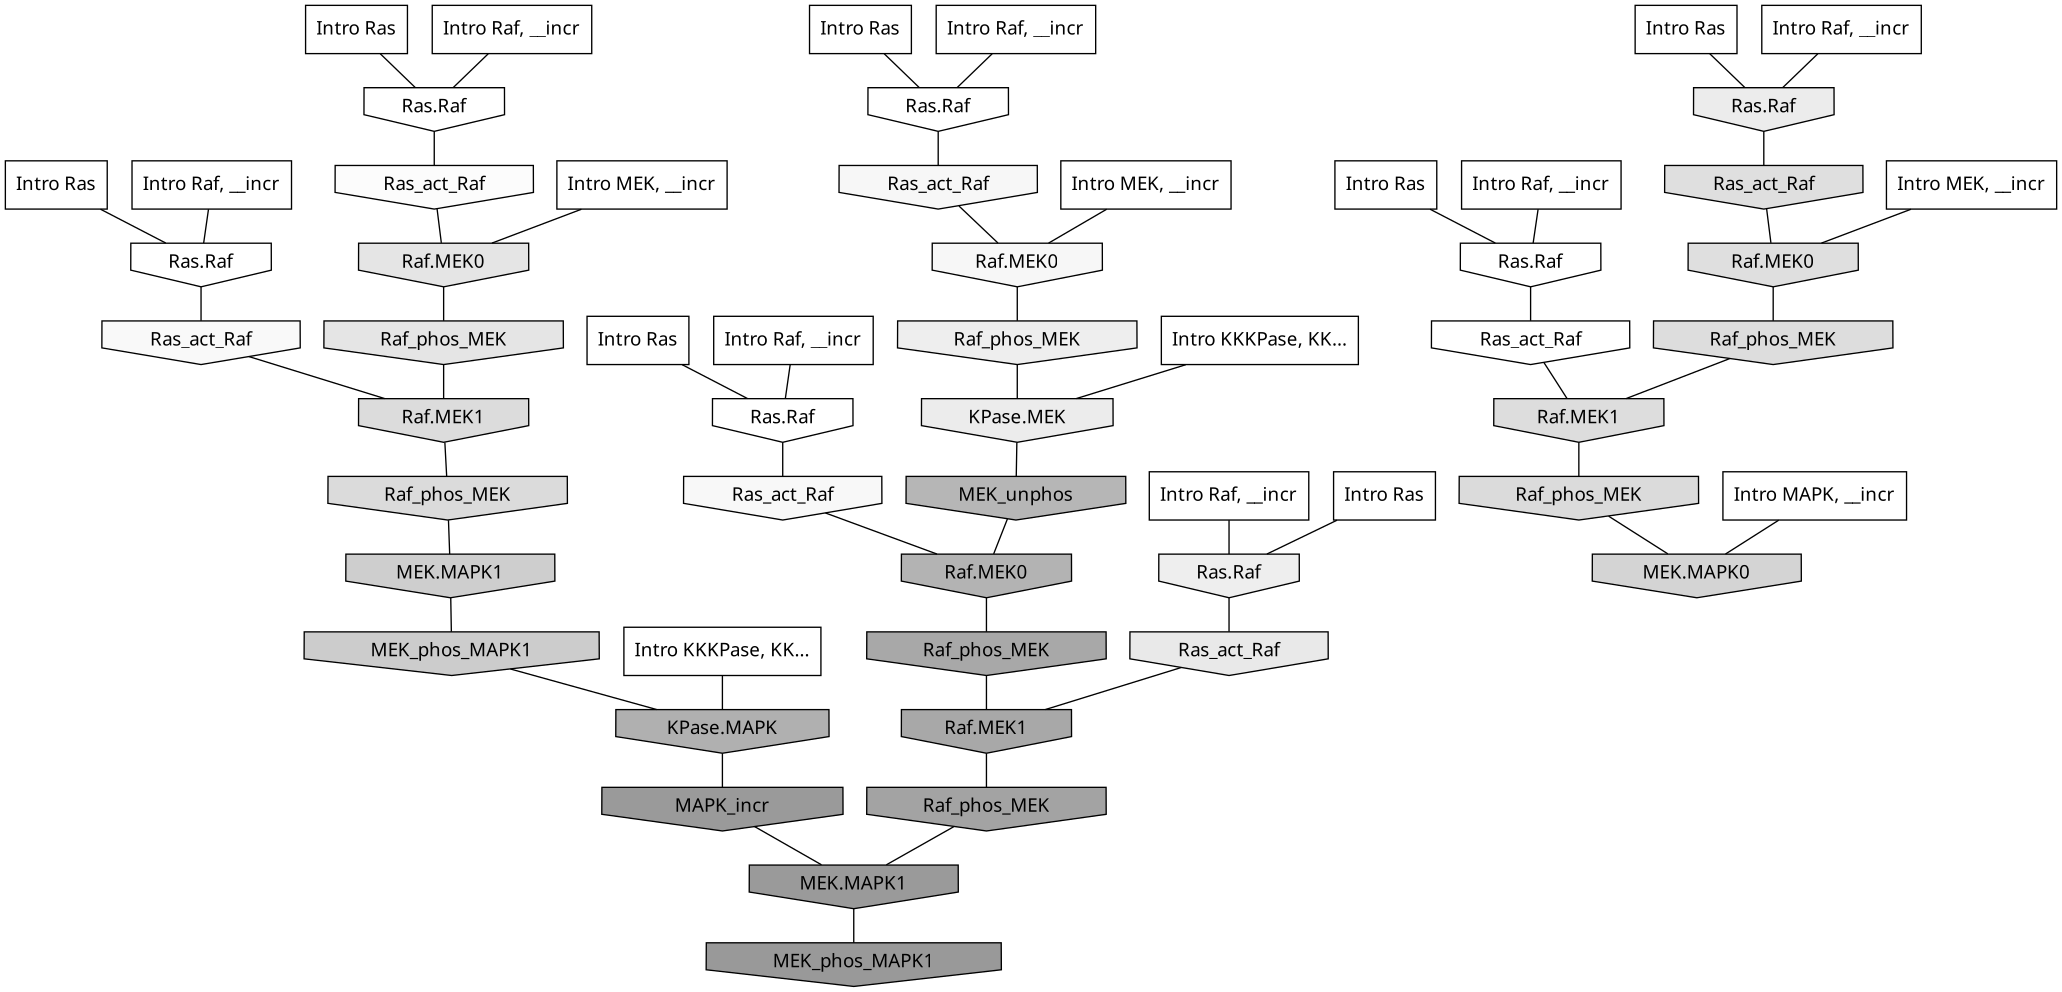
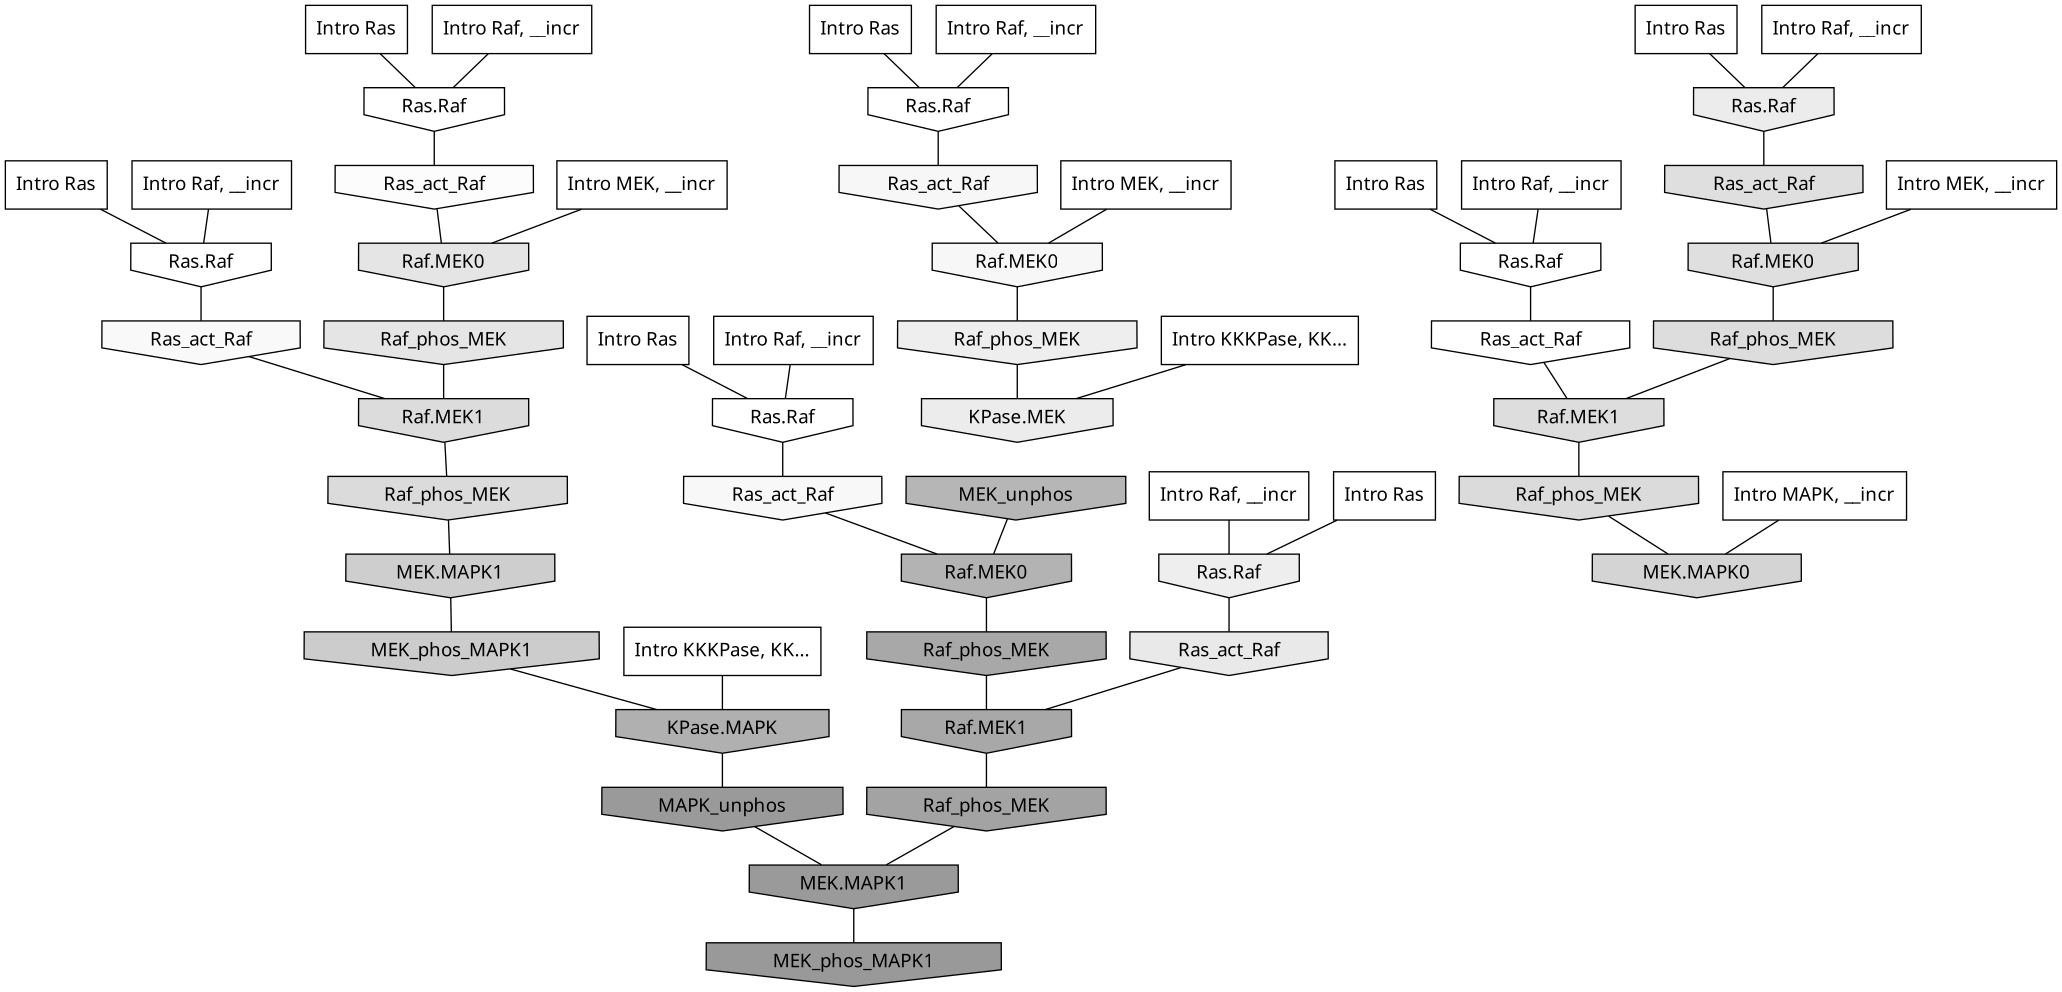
(1017, 459) -> none
(722, 807) -> (722, 807)
